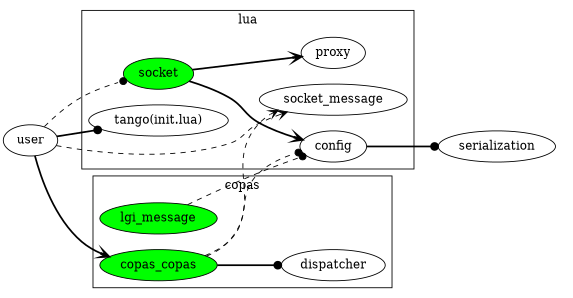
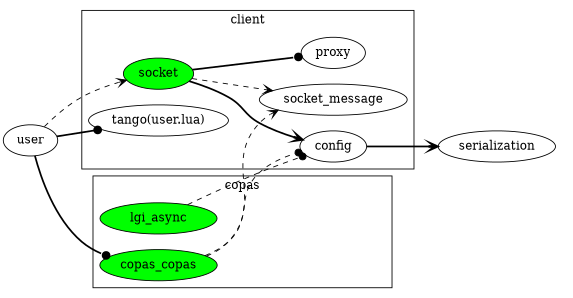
(248, 20) -> (248, 20)
(243, 64) -> (243, 64)
(76, 100) -> (76, 100)
(159, 120) -> (159, 120)
(399, 146) -> (399, 146)
(172, 153) -> (228, 84)
(58, 212) -> (58, 212)
(159, 218) -> (159, 218)
(333, 265) -> none
